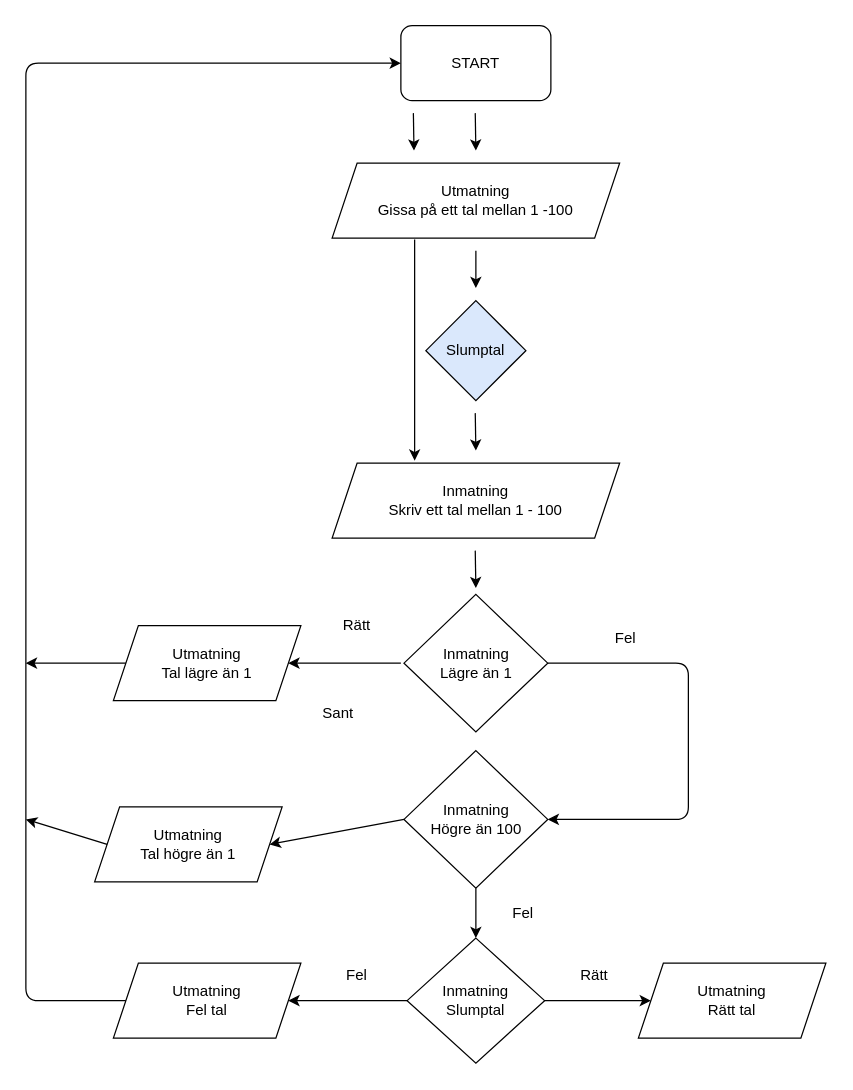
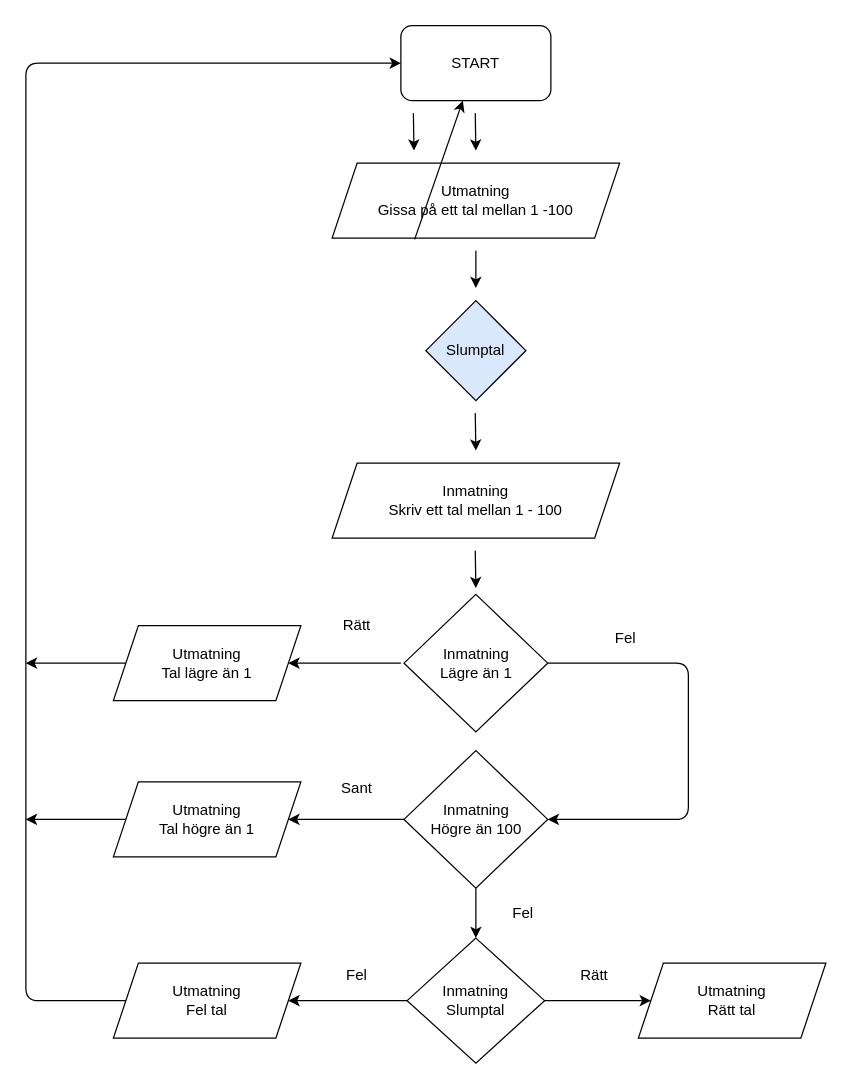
(414, 346) -> (437, 174)
(338, 713) -> (357, 788)
(188, 844) -> (207, 819)
